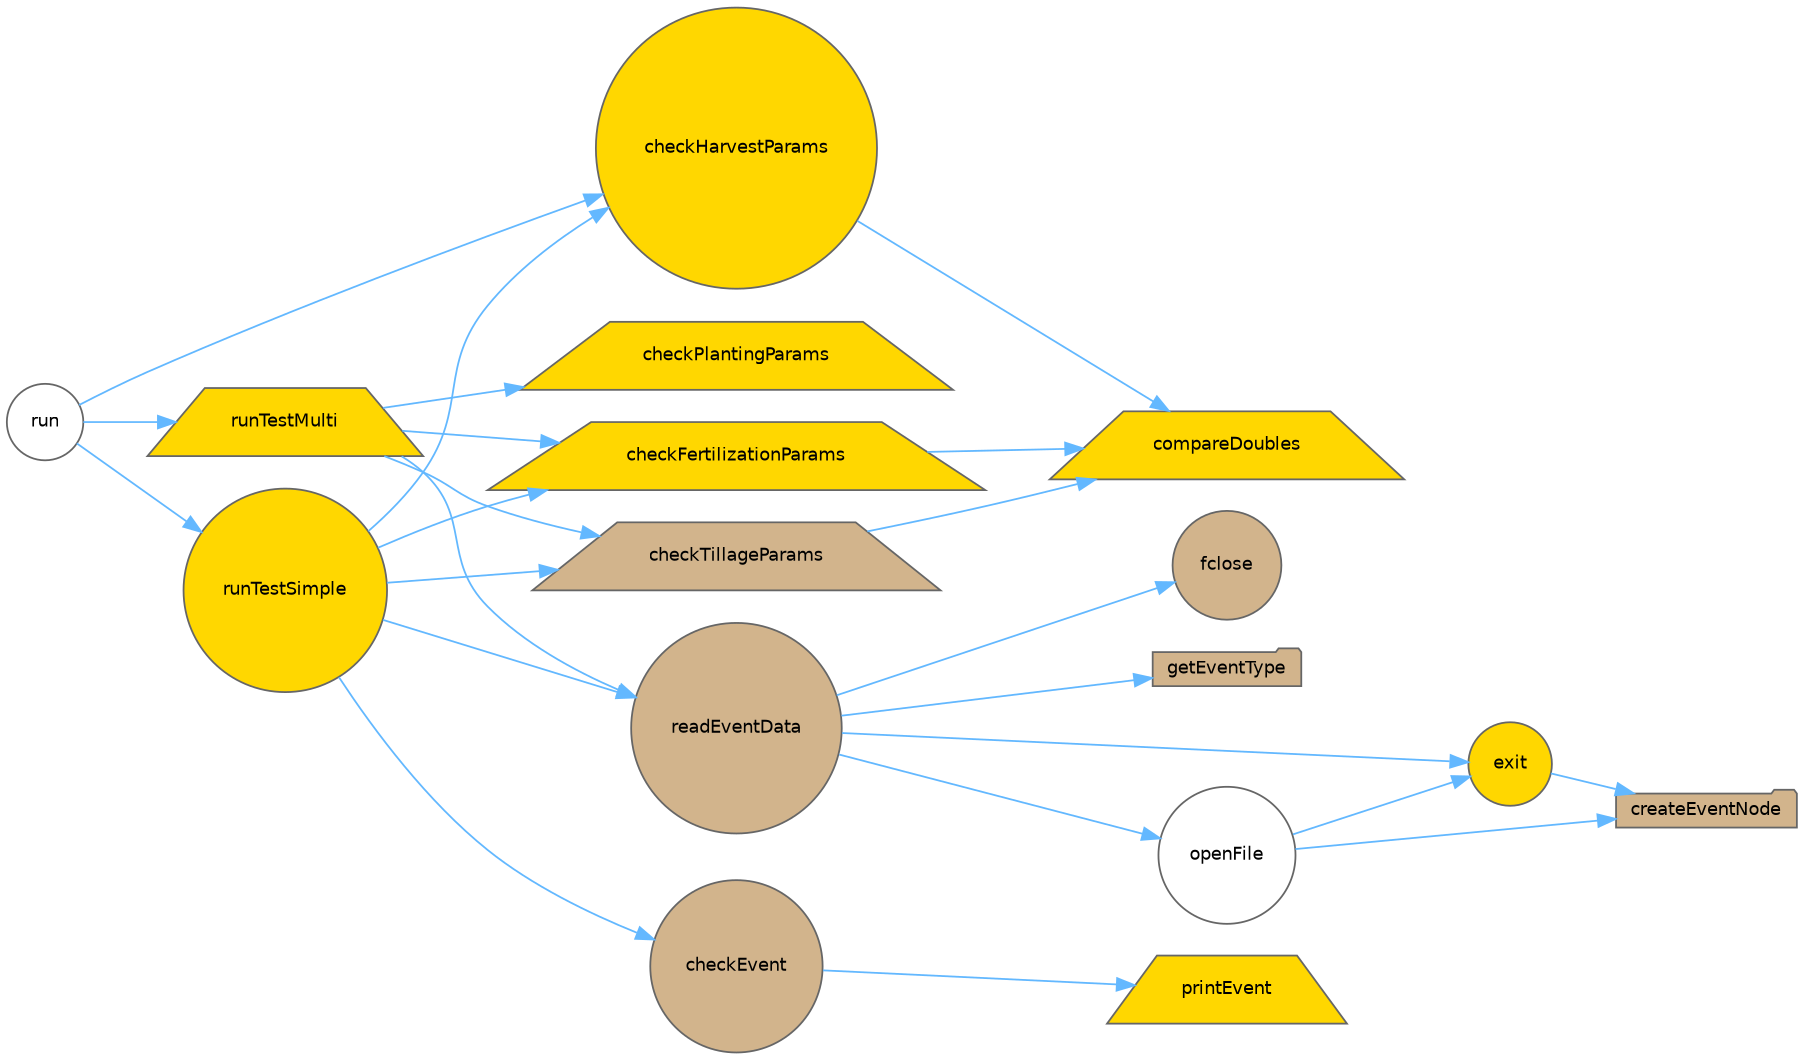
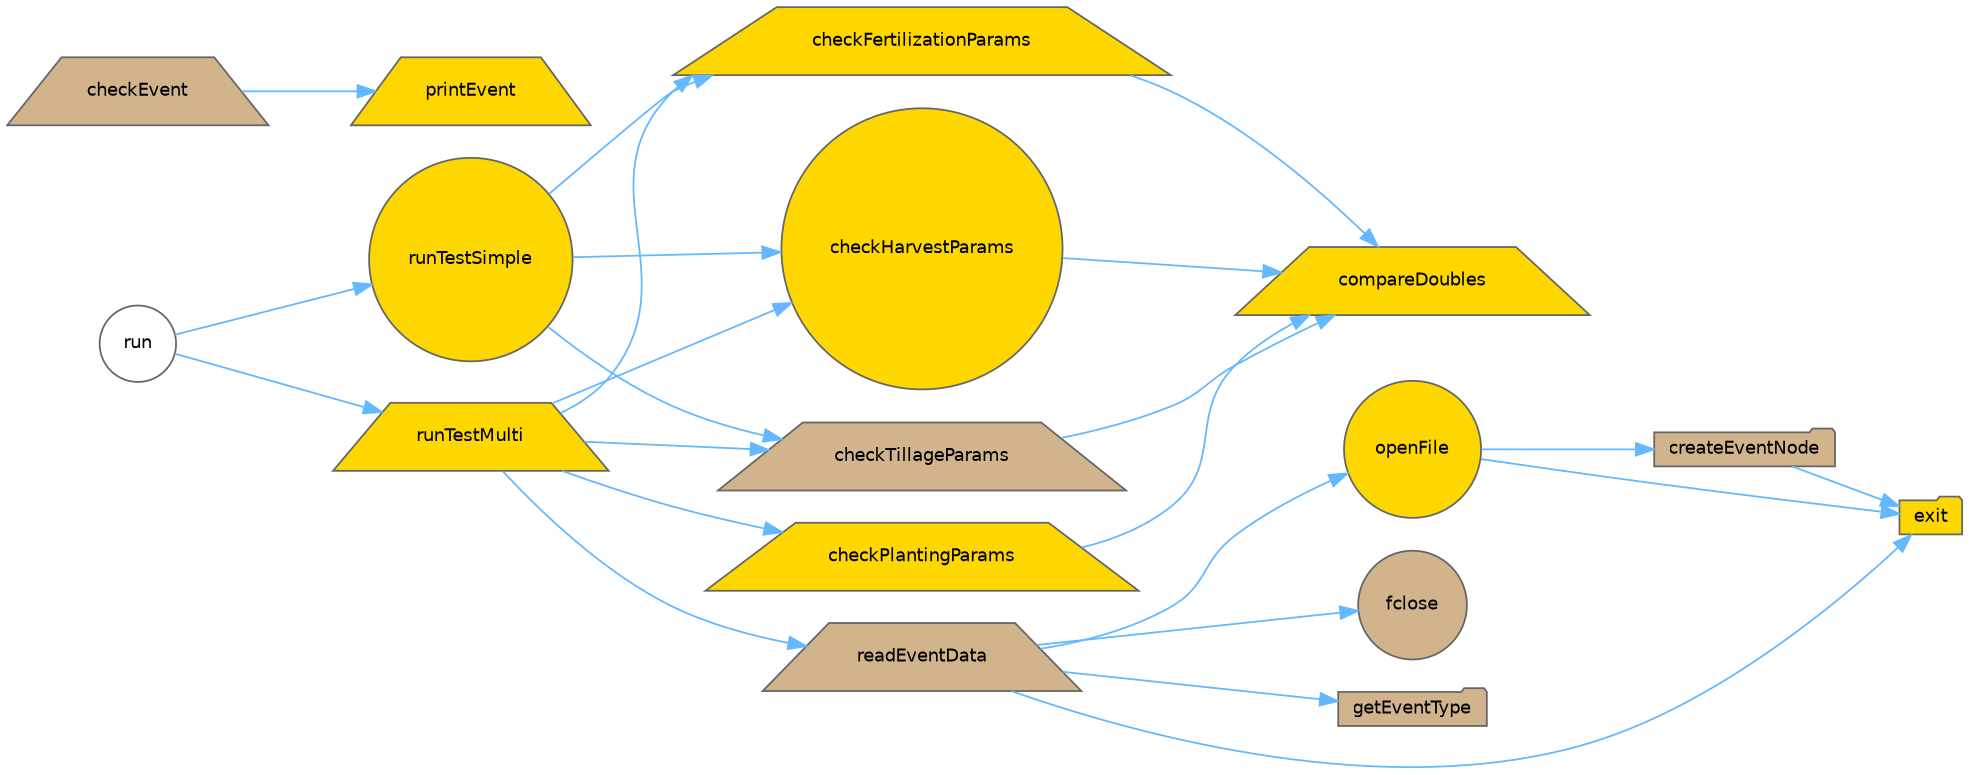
(330, 297) -> (664, 357)
none -> (1203, 451)
(500, 656) -> none
(736, 728) -> (922, 657)
(1510, 764) -> (1931, 517)
(1583, 781) -> (1837, 483)
(466, 831) -> none
(1227, 855) -> (1413, 449)
(736, 966) -> (138, 91)
